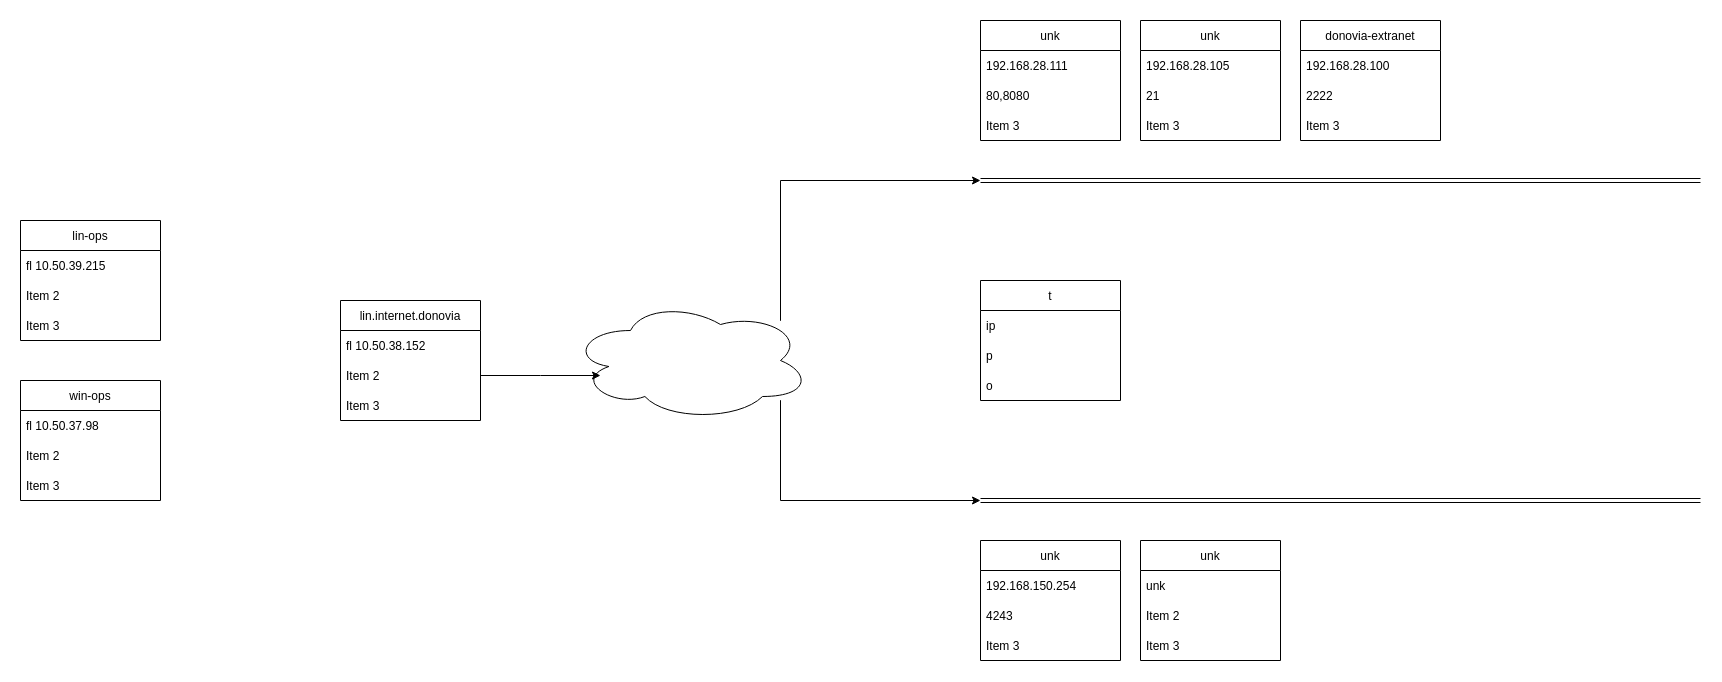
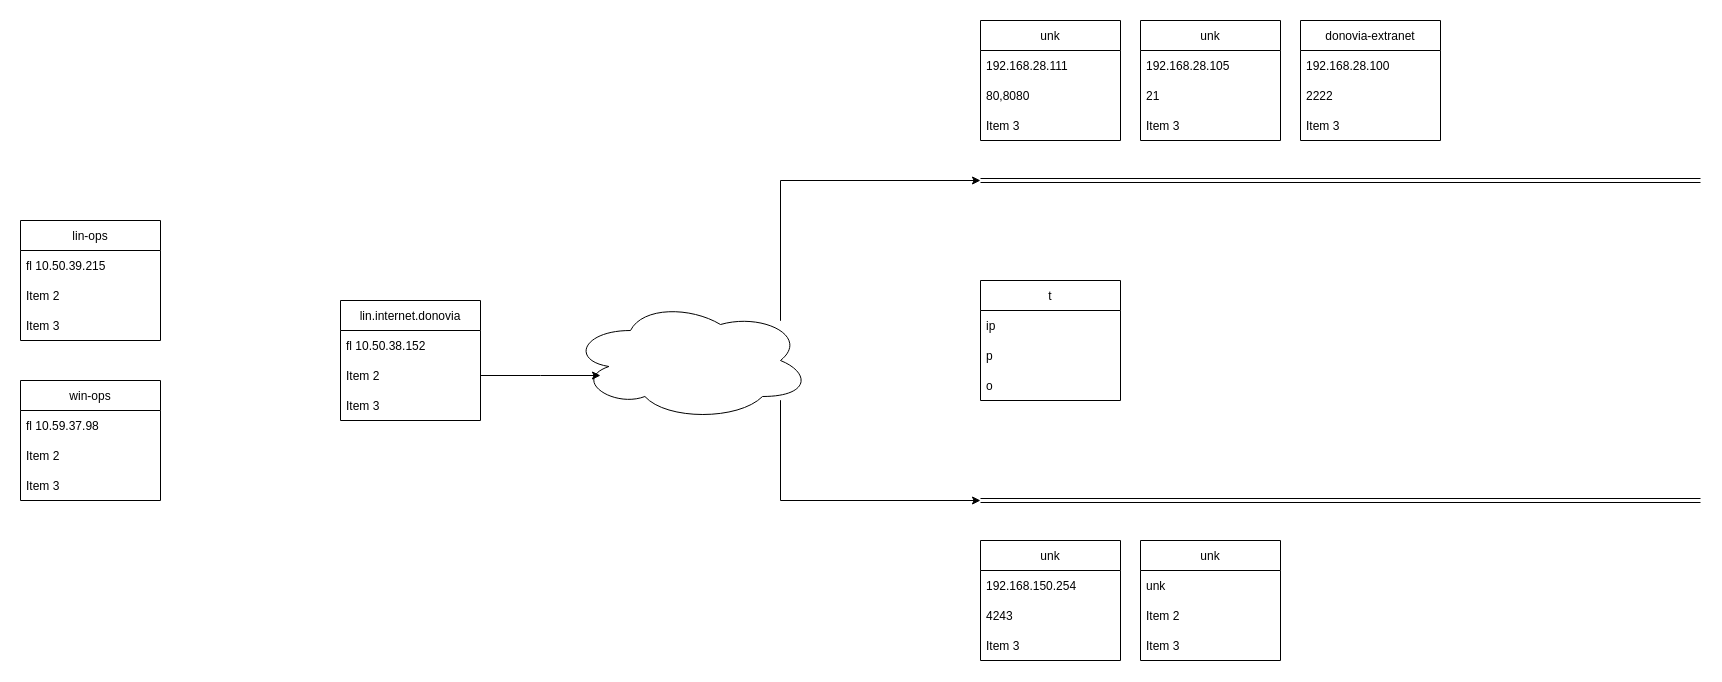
(65, 426) -> (65, 426)
